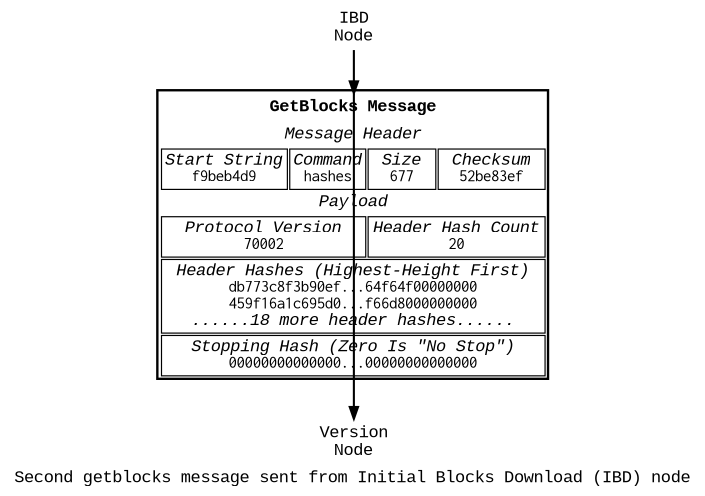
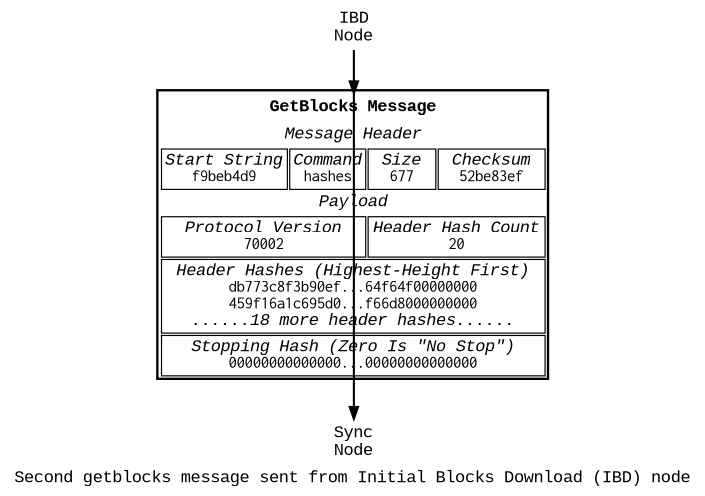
(354, 442) -> (354, 442)
